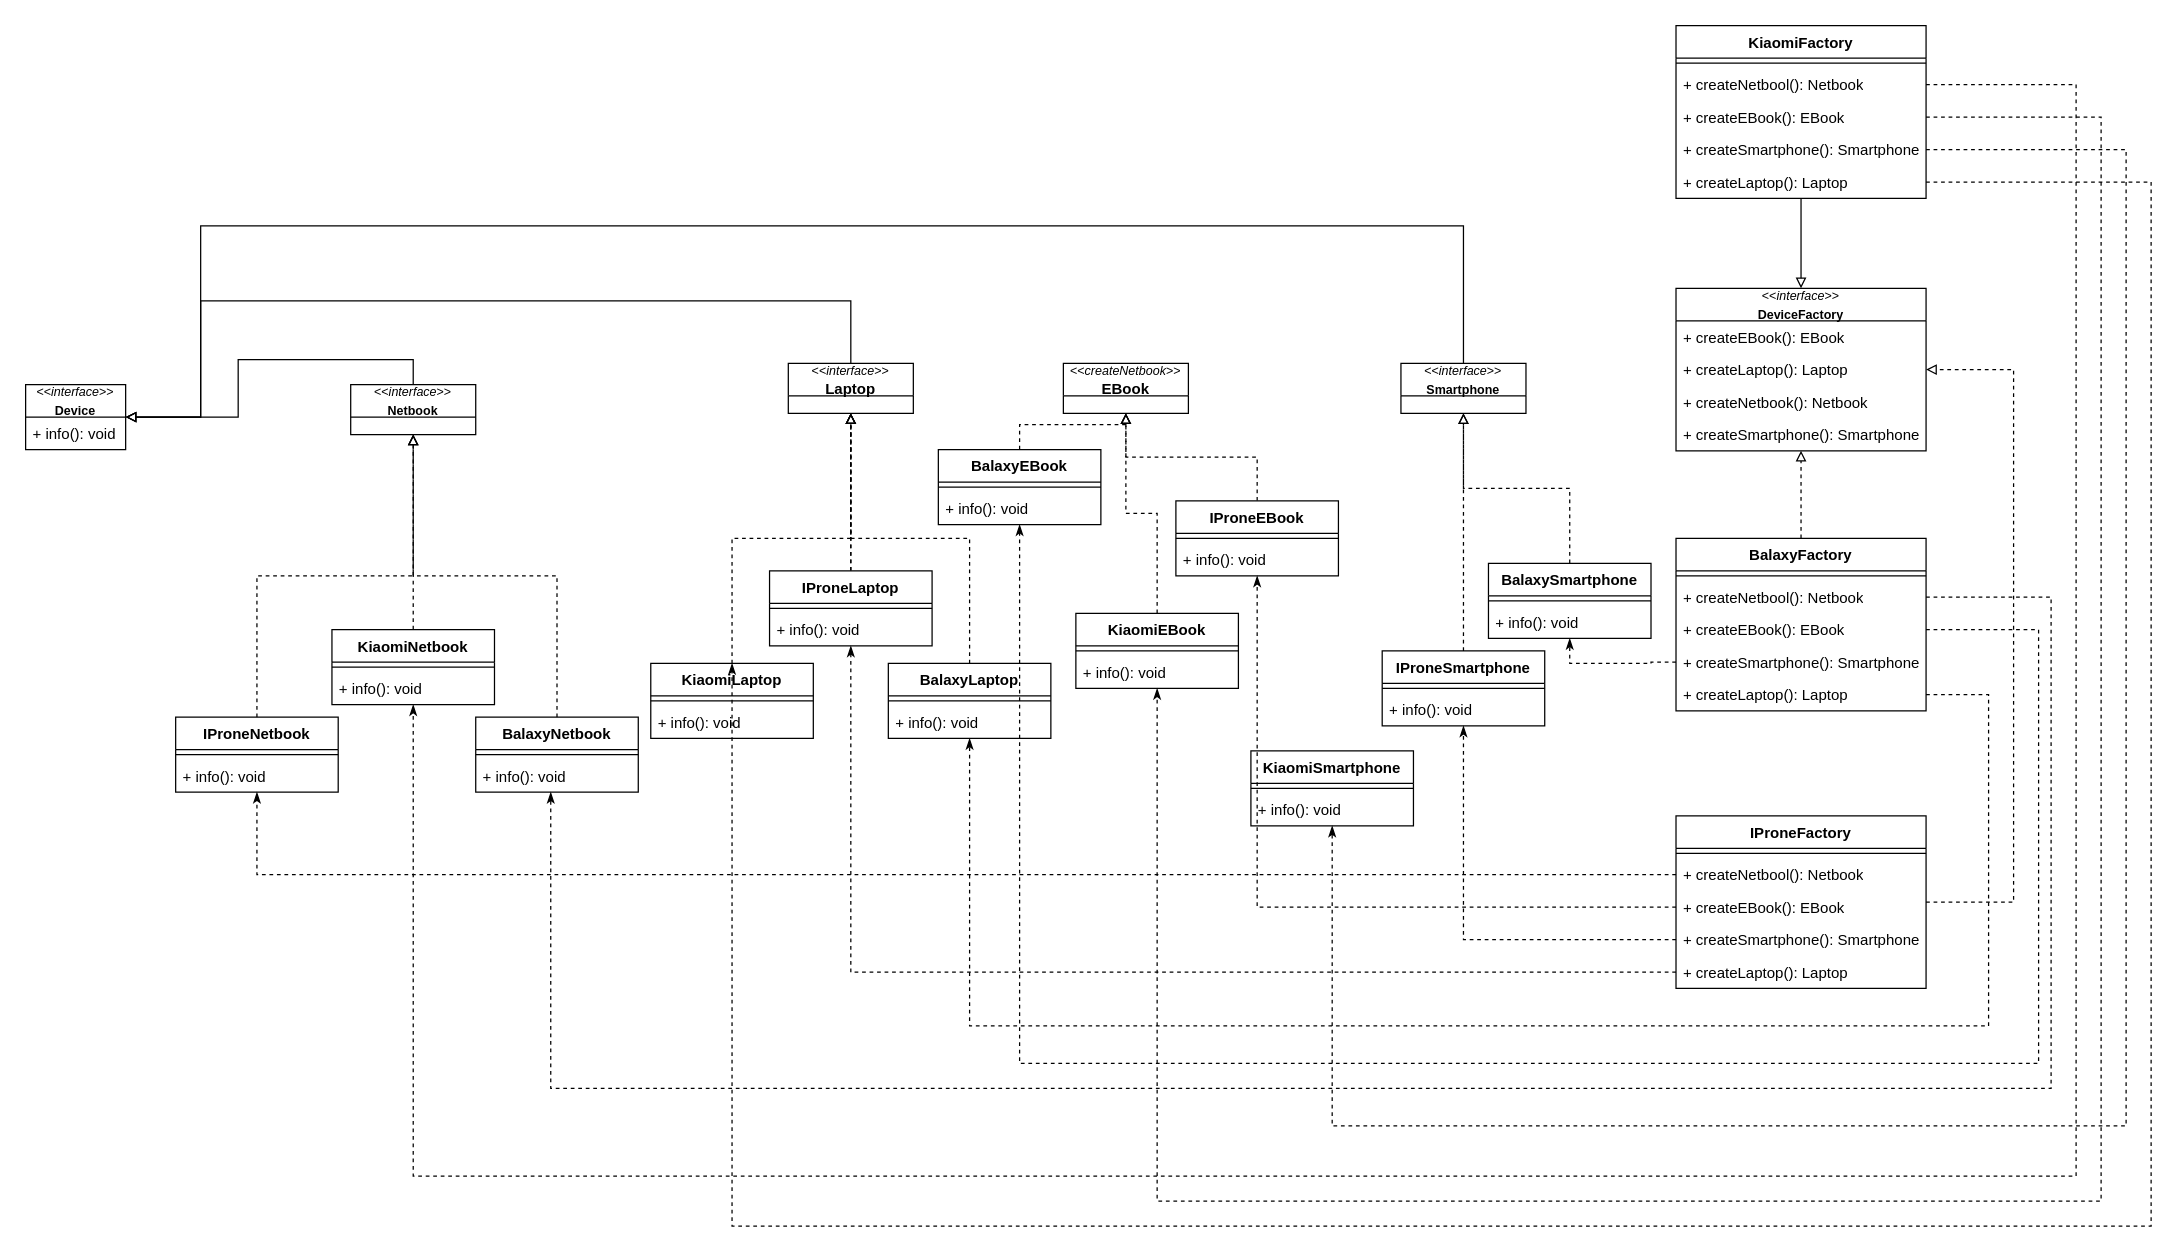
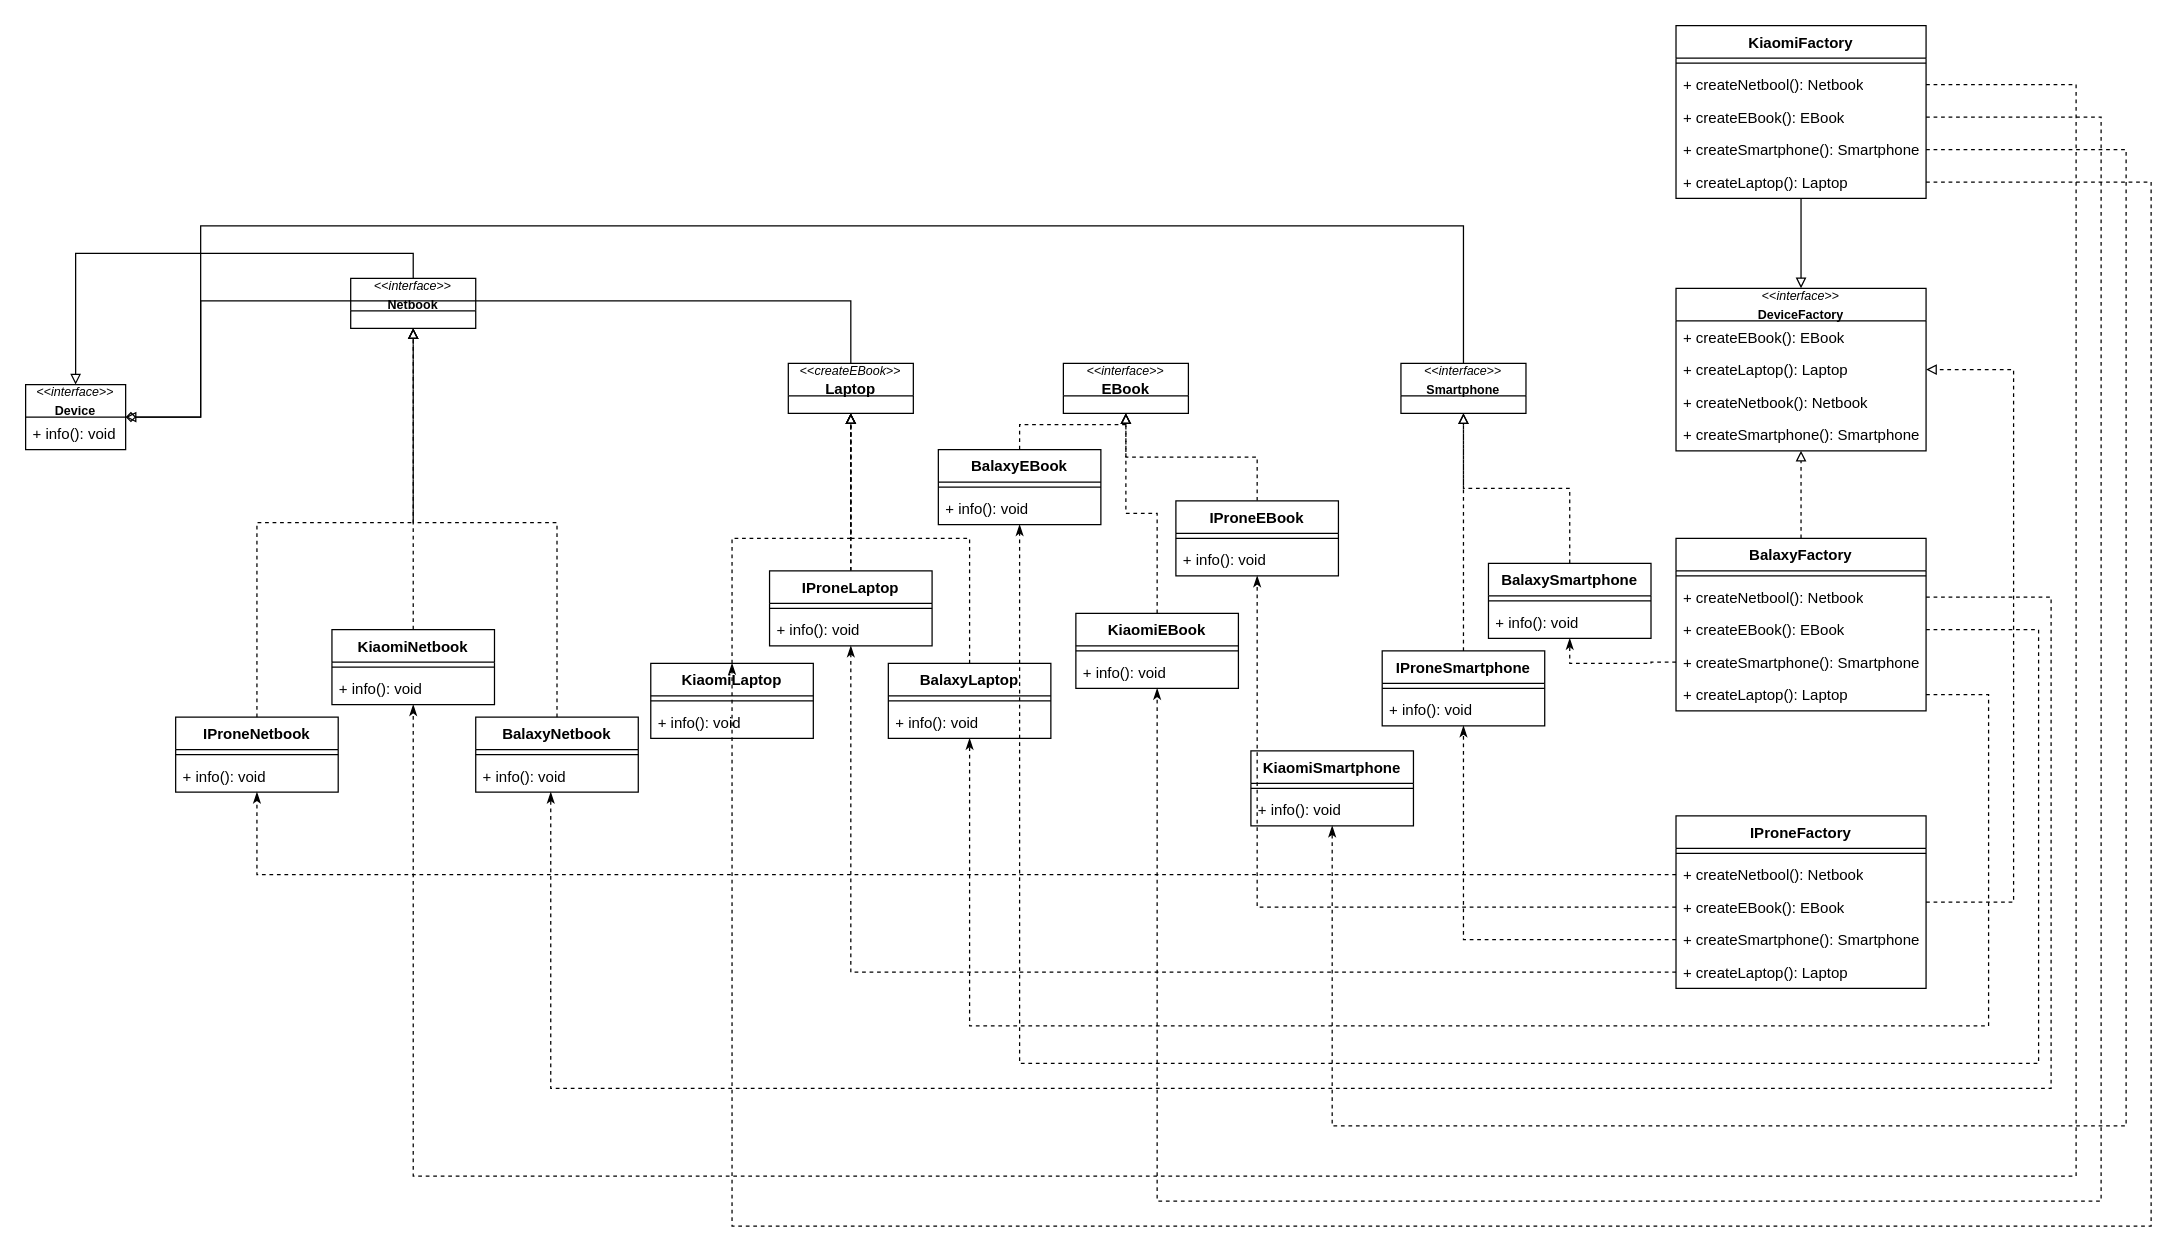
(201, 255) -> (201, 255)
(851, 379) -> (851, 379)
(1126, 379) -> (1126, 379)
(413, 409) -> (413, 303)
